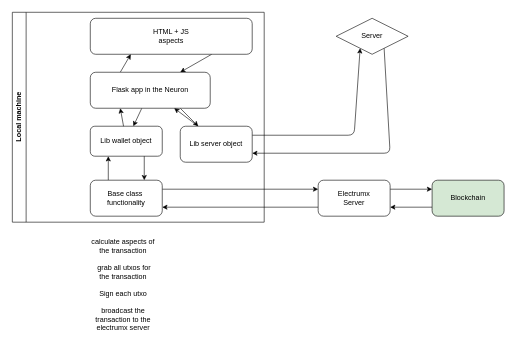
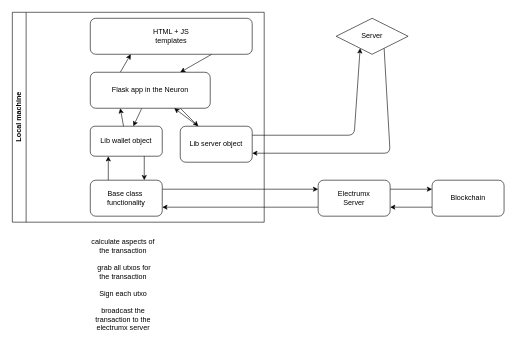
(171, 36) -> (171, 36)
(468, 198) -> (468, 198)
